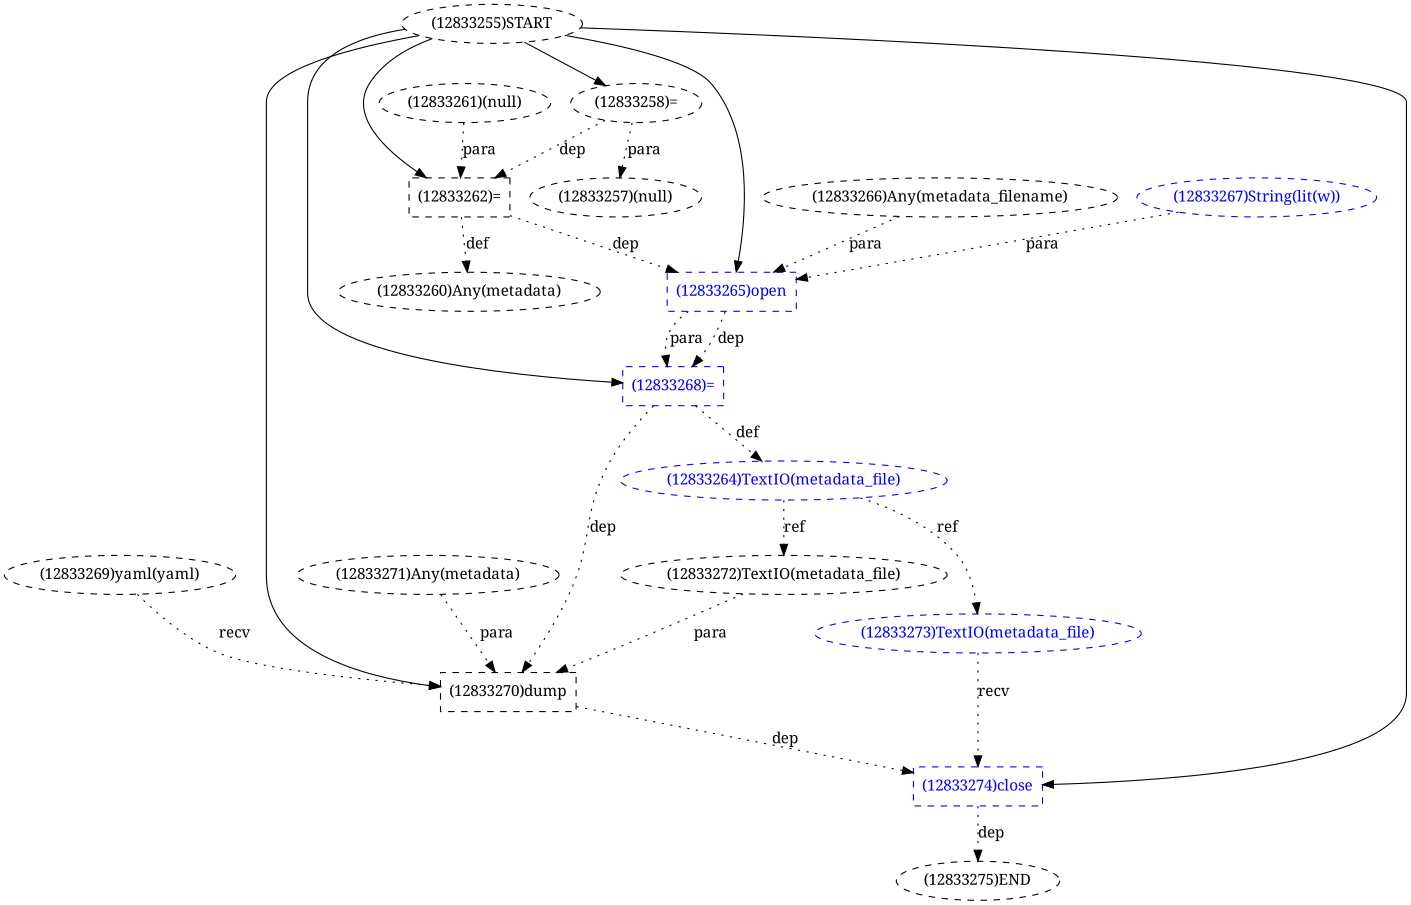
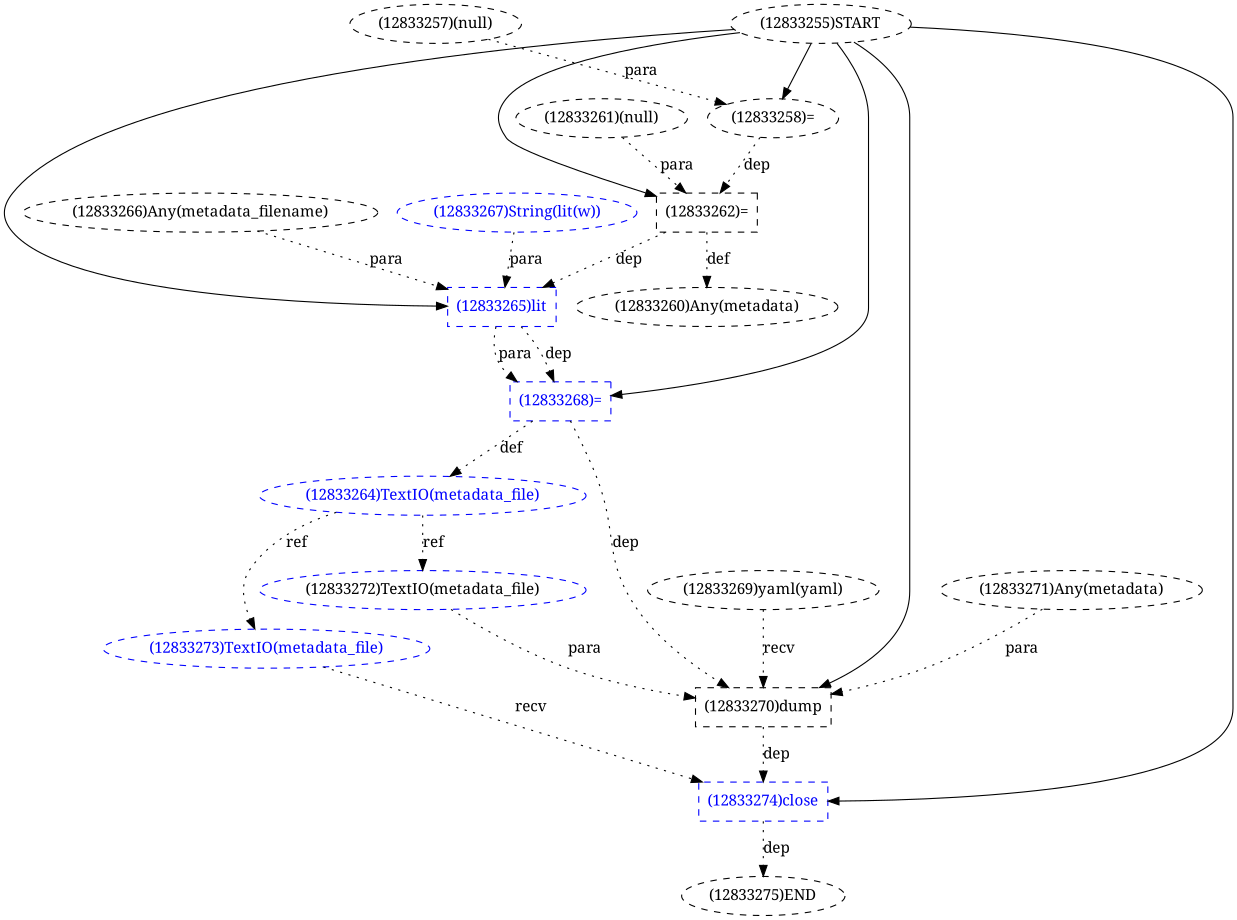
(627, 145) -> (602, 70)
(732, 292) -> (502, 307)
(784, 575) -> (423, 590)
